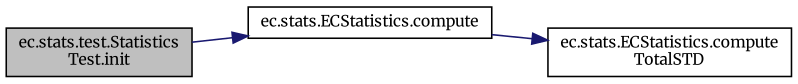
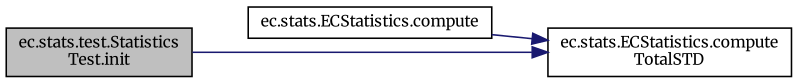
(212, 40) -> (362, 52)
